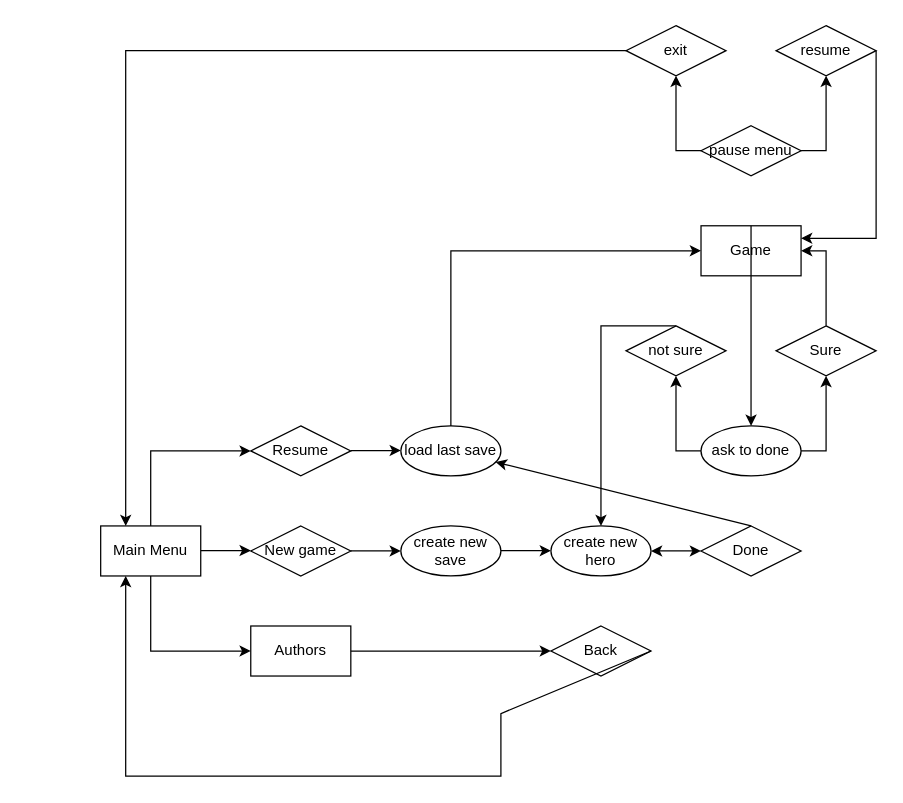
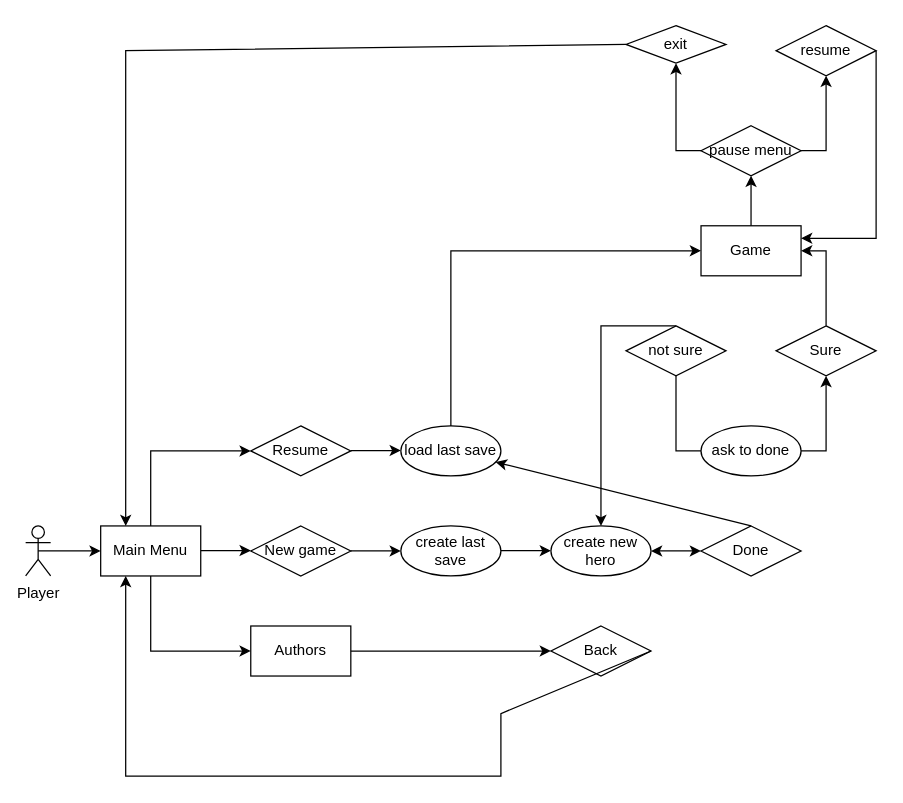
(676, 51) -> (676, 44)
(751, 322) -> (751, 205)
(676, 386) -> (676, 382)
none -> (38, 551)
none -> (66, 551)
(451, 551) -> (451, 551)
